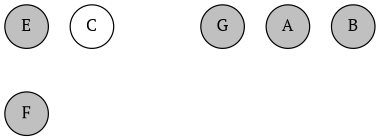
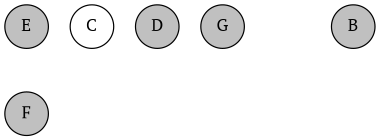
none -> (157, 27)
(288, 27) -> none
